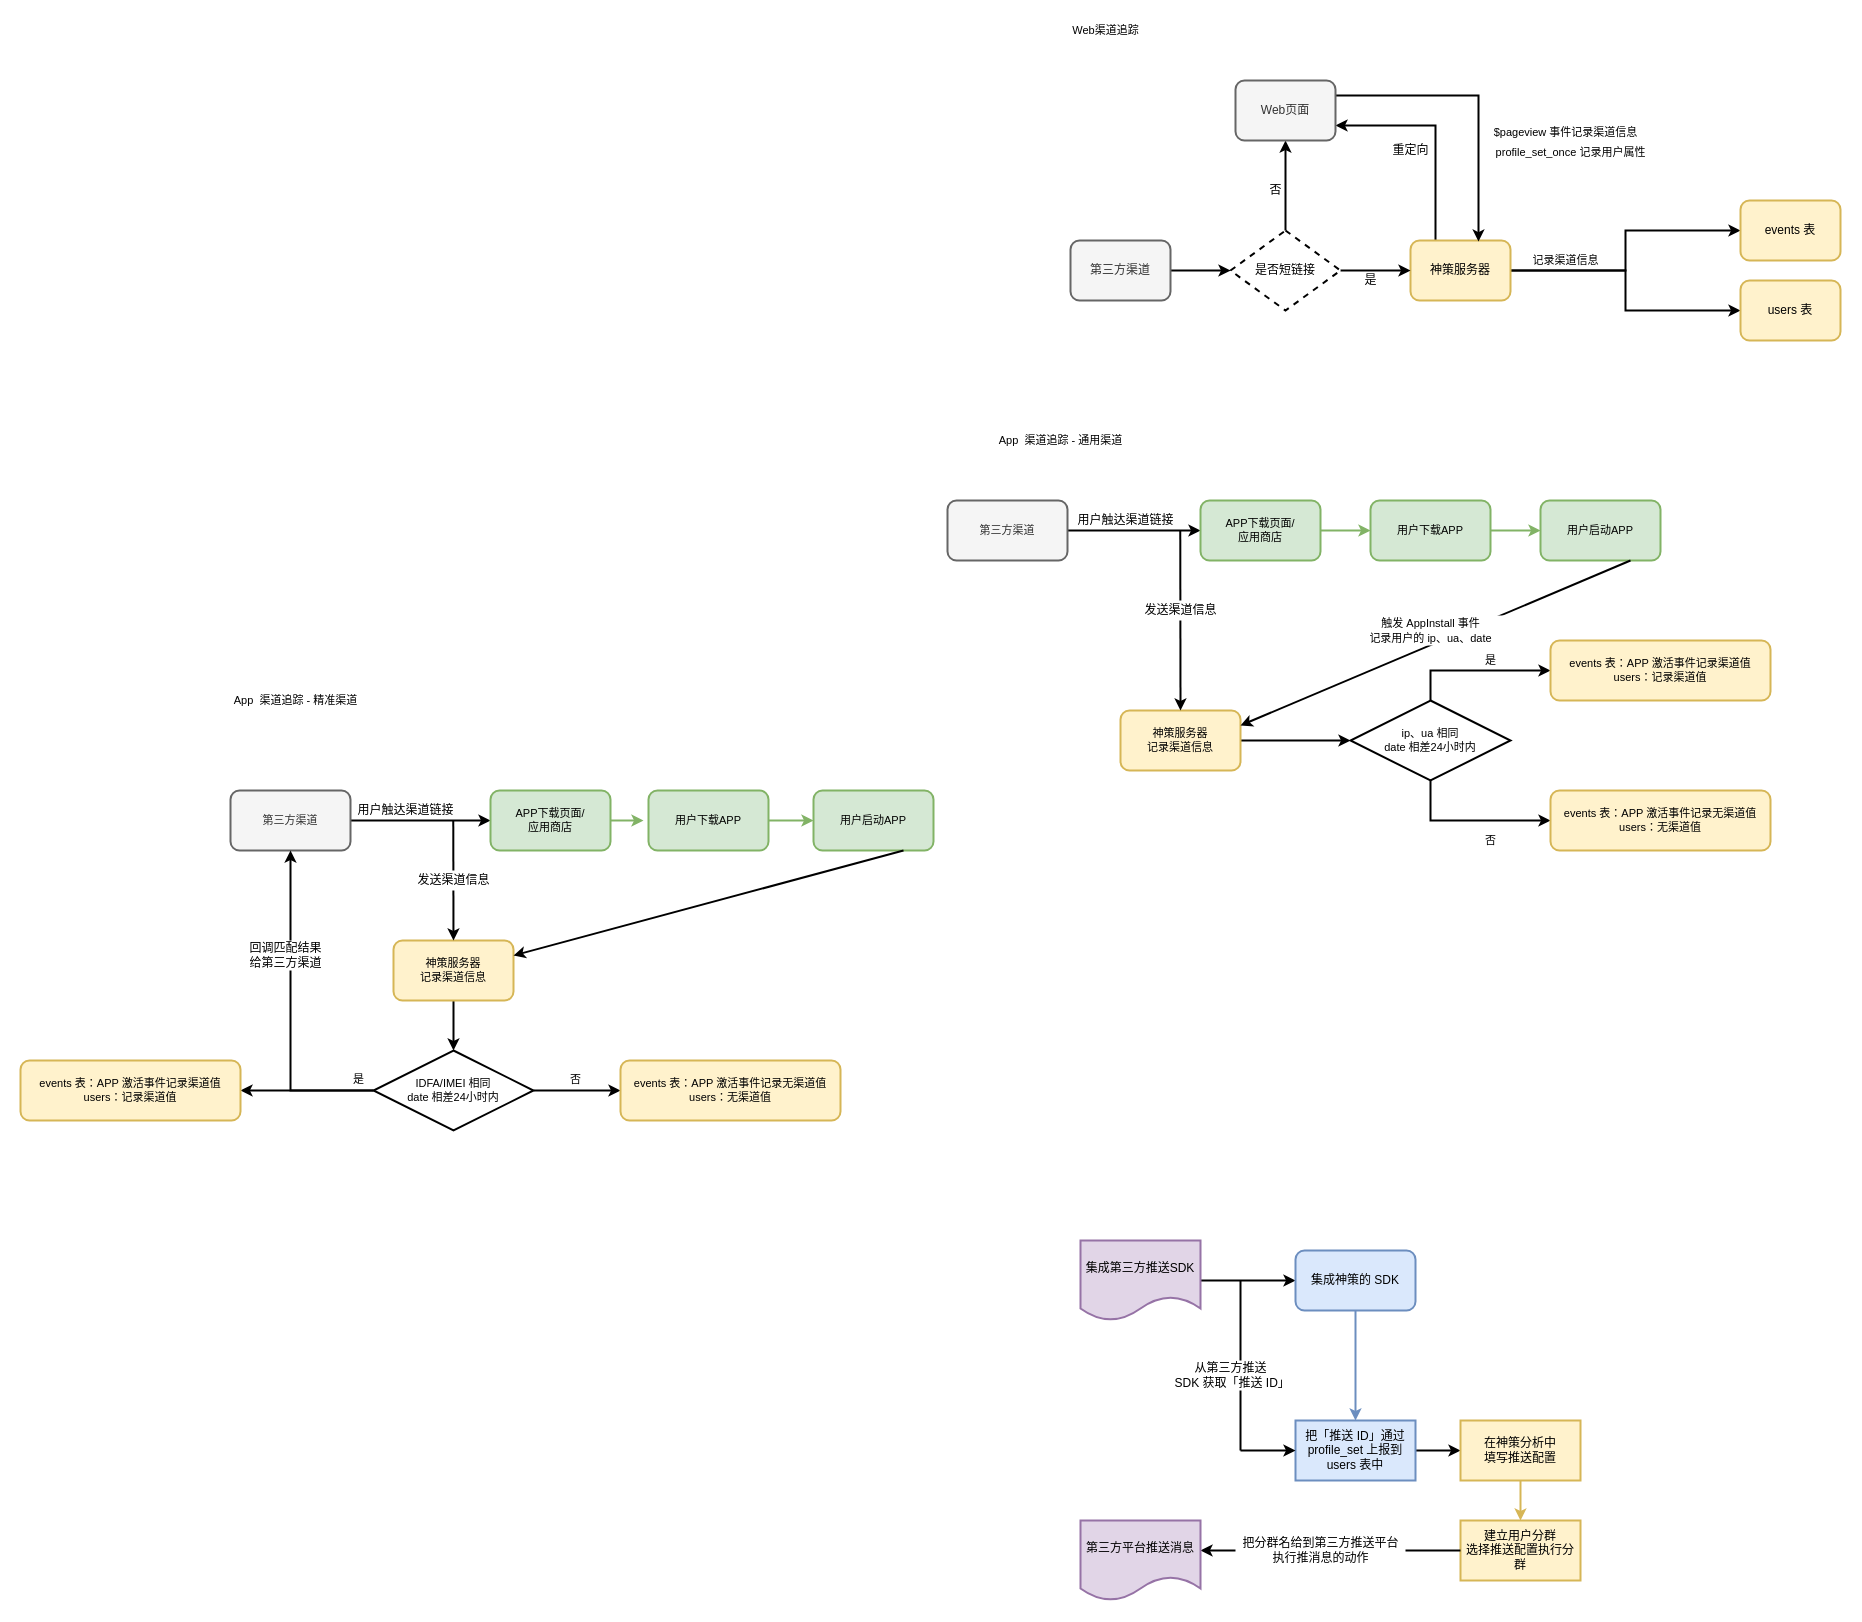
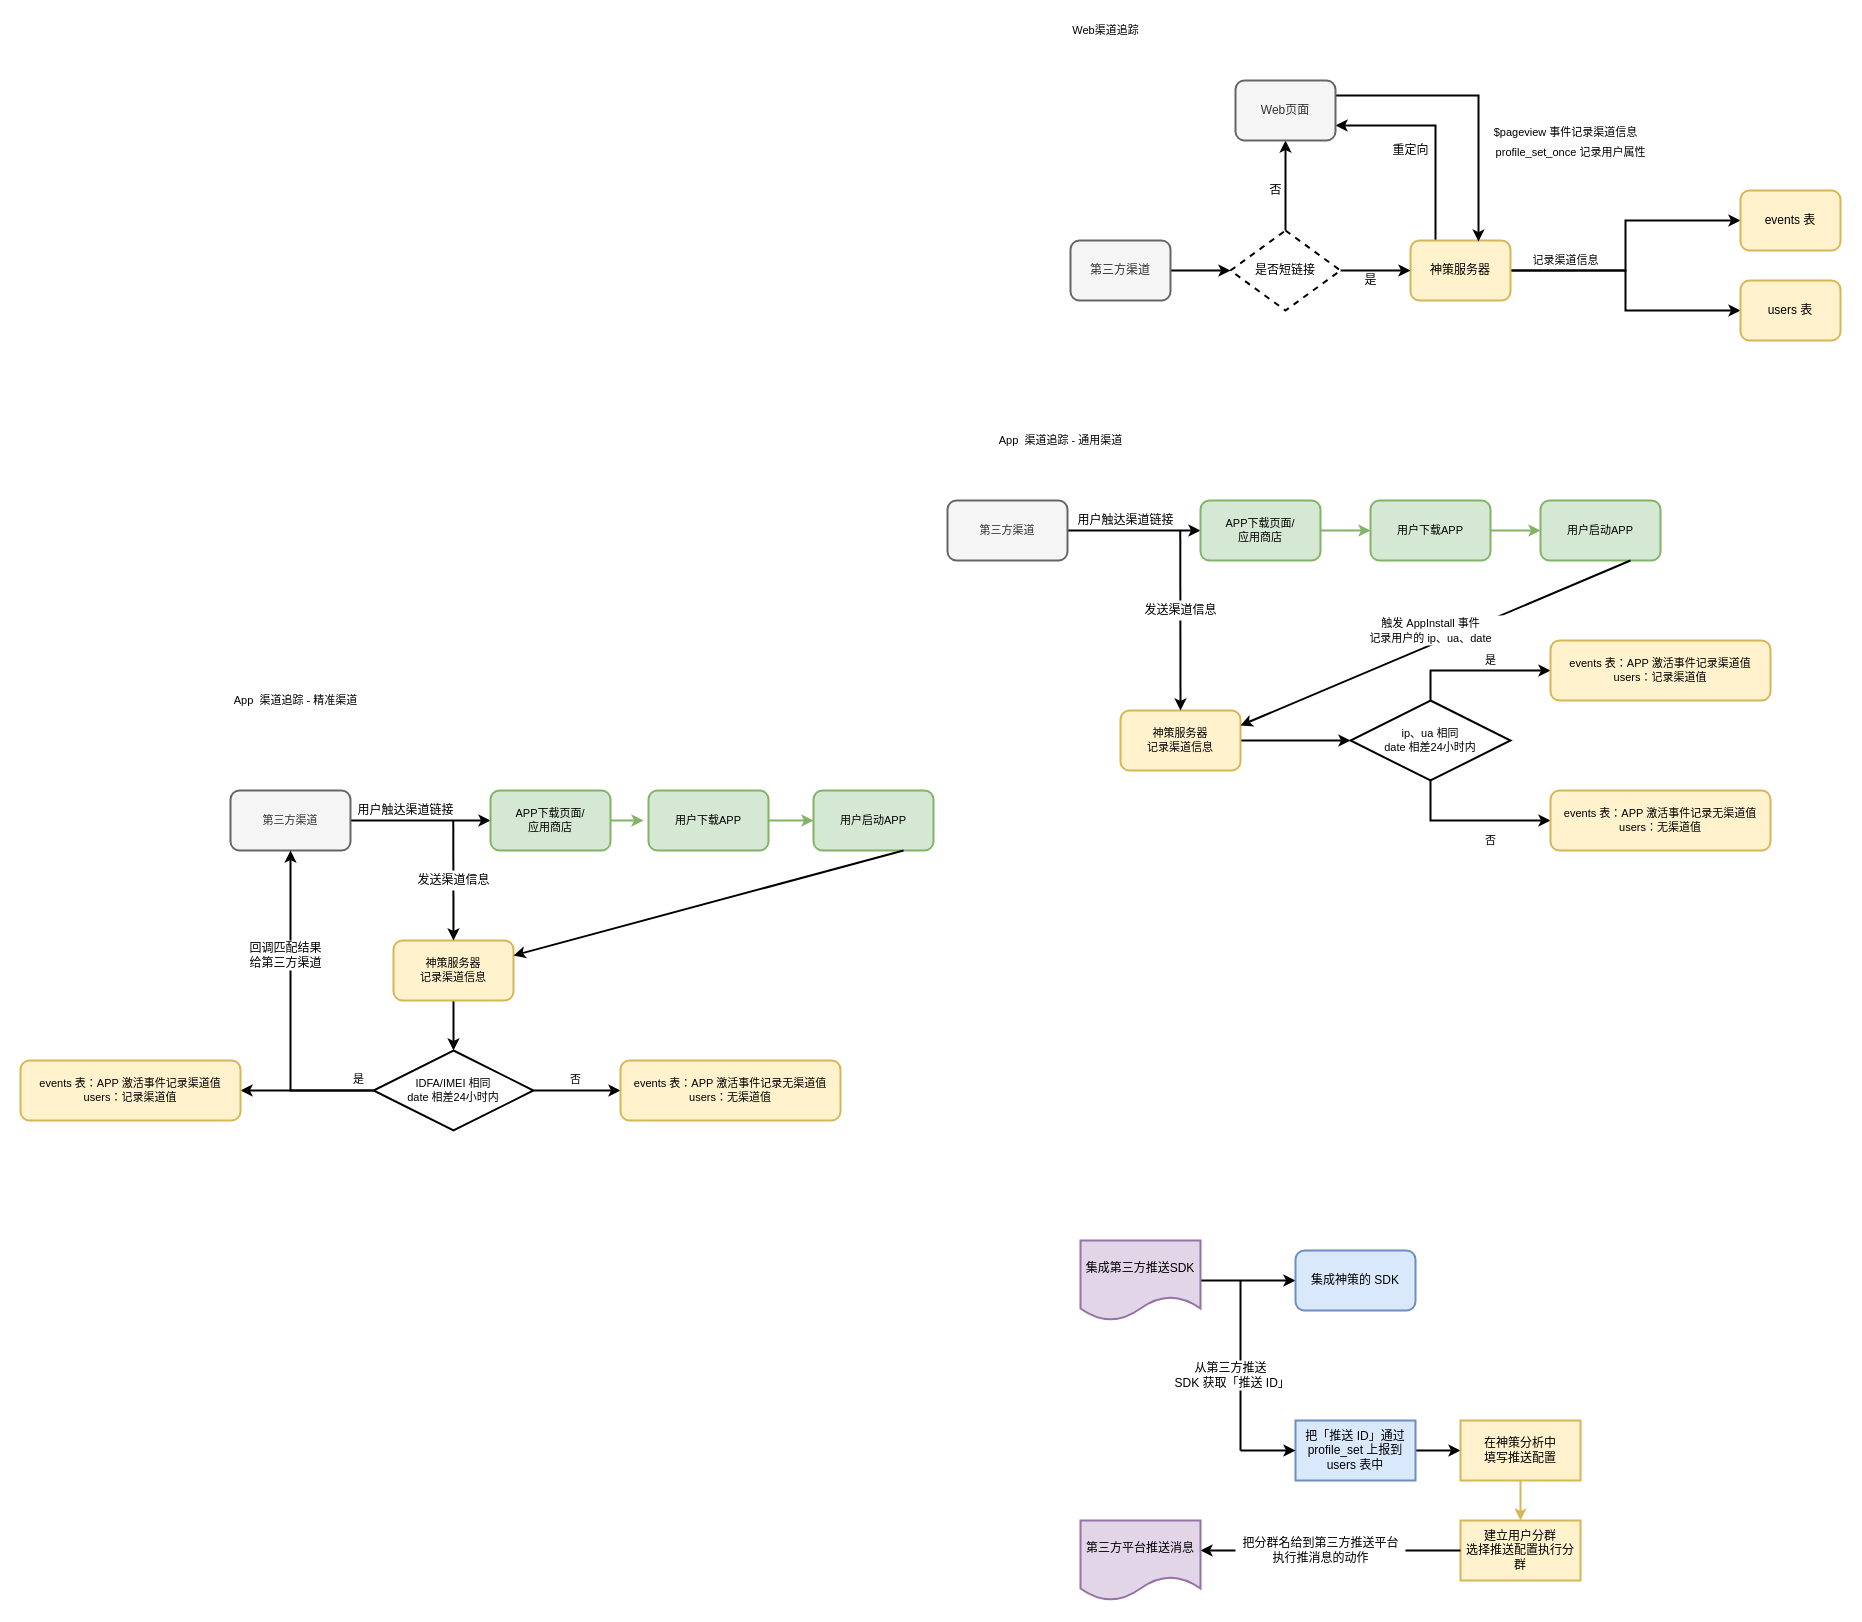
(1791, 231) -> (1791, 221)
(1356, 1361) -> none
